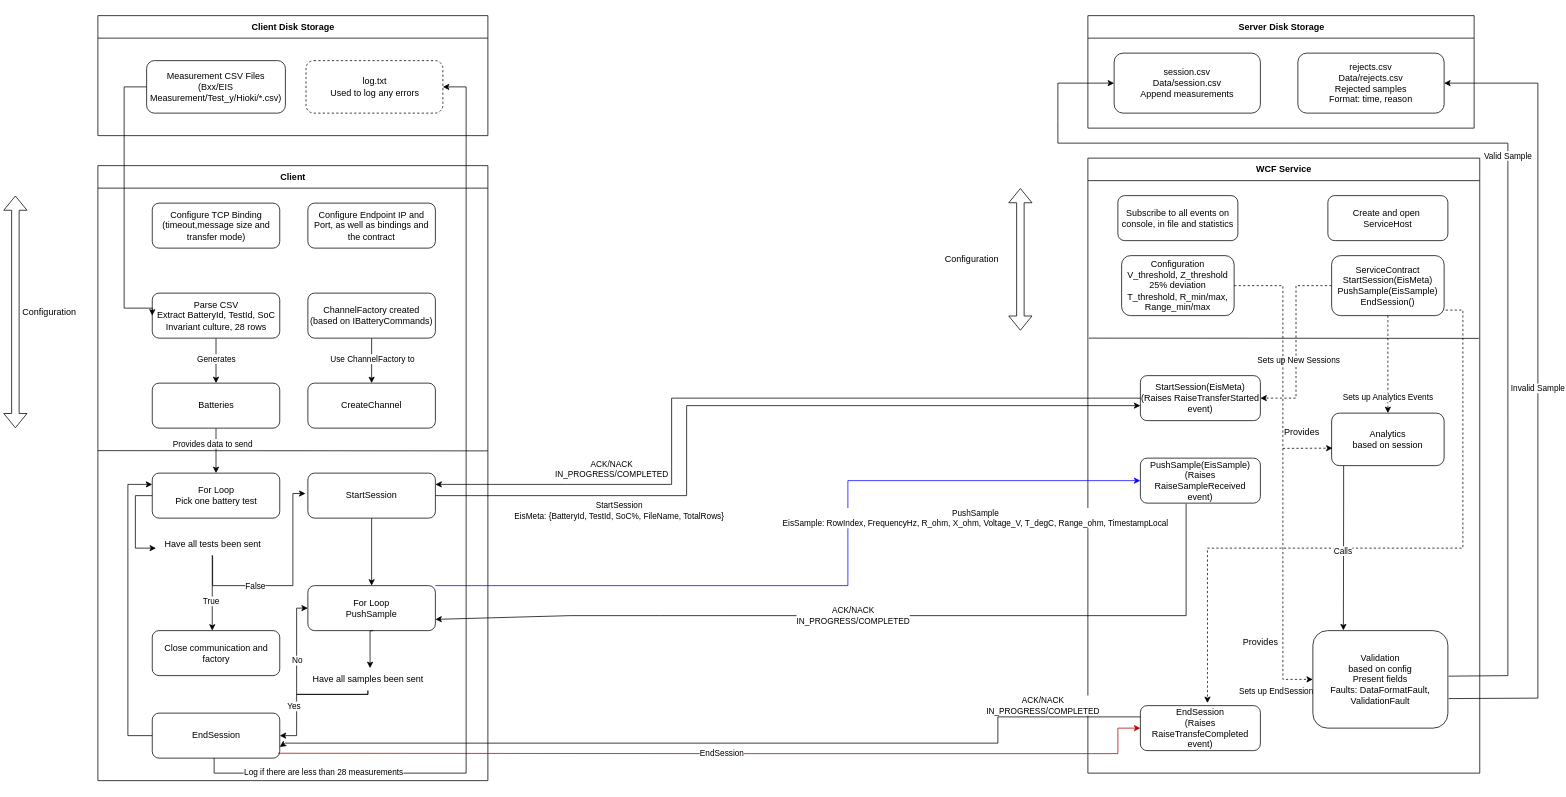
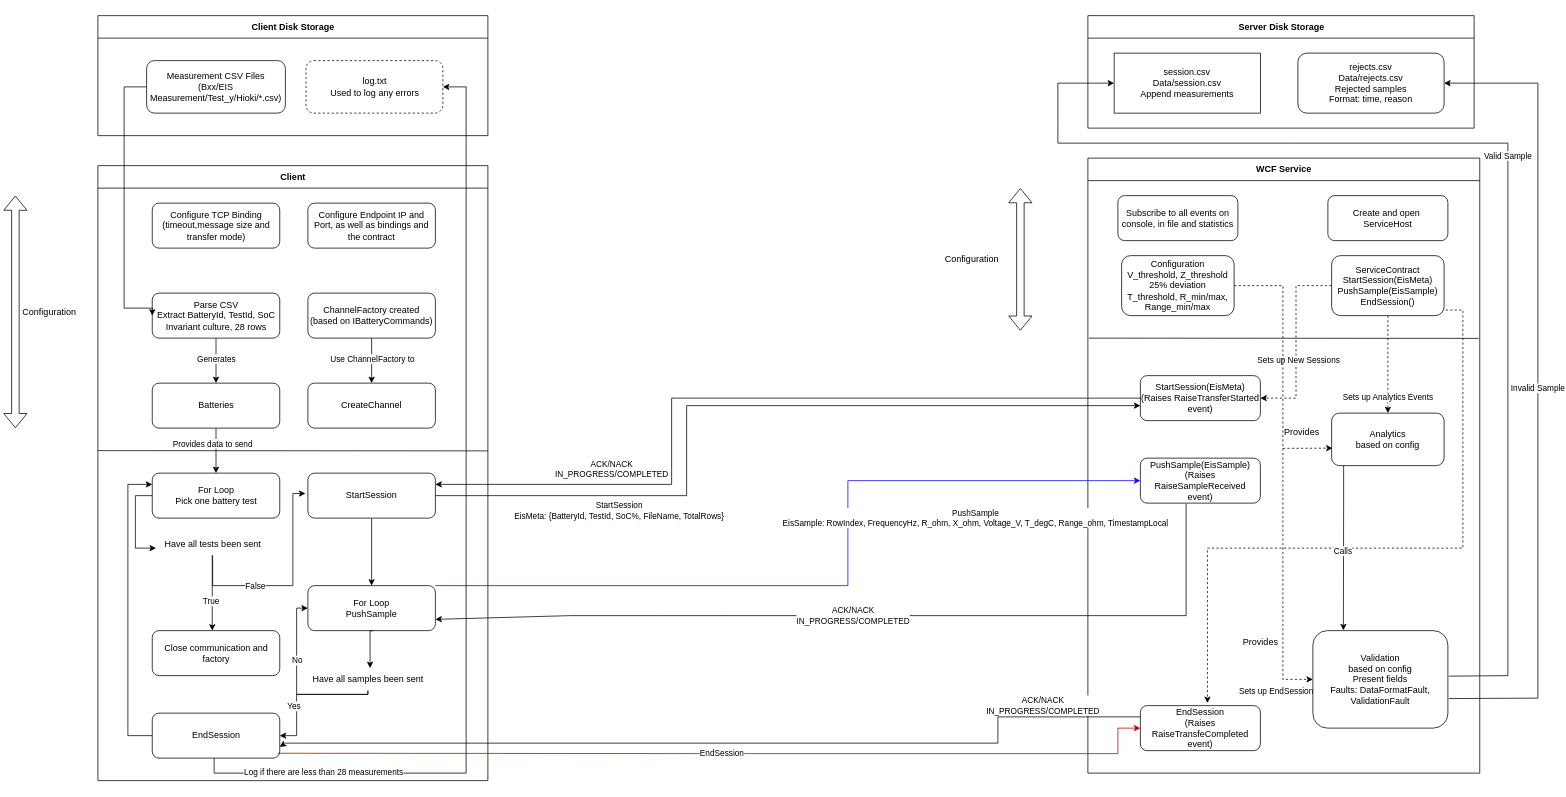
(1187, 83) -> (1187, 83)
(1388, 439) -> (1388, 439)
